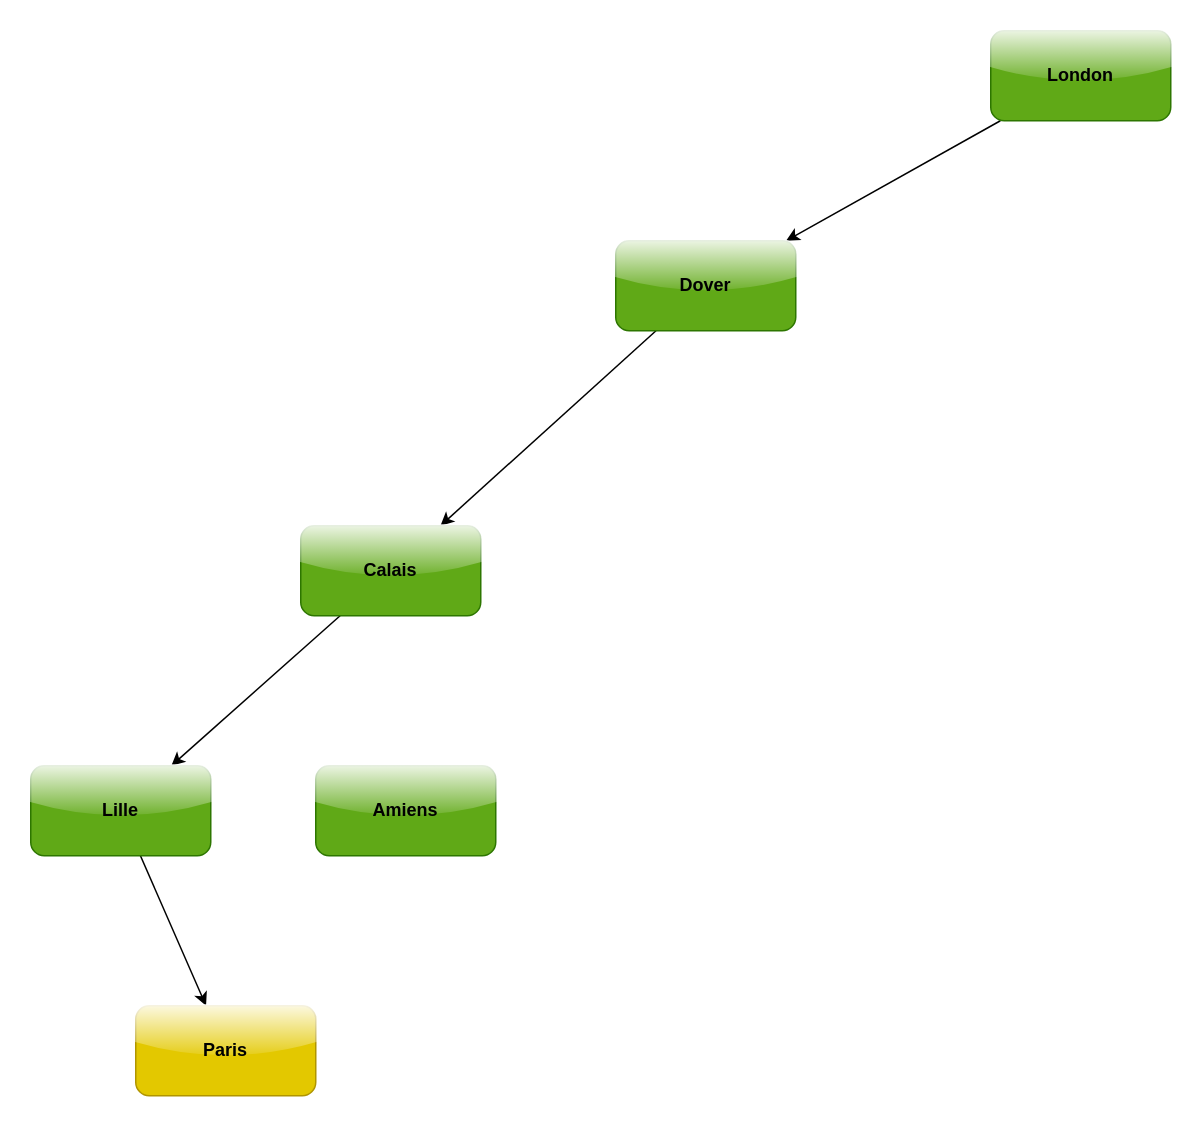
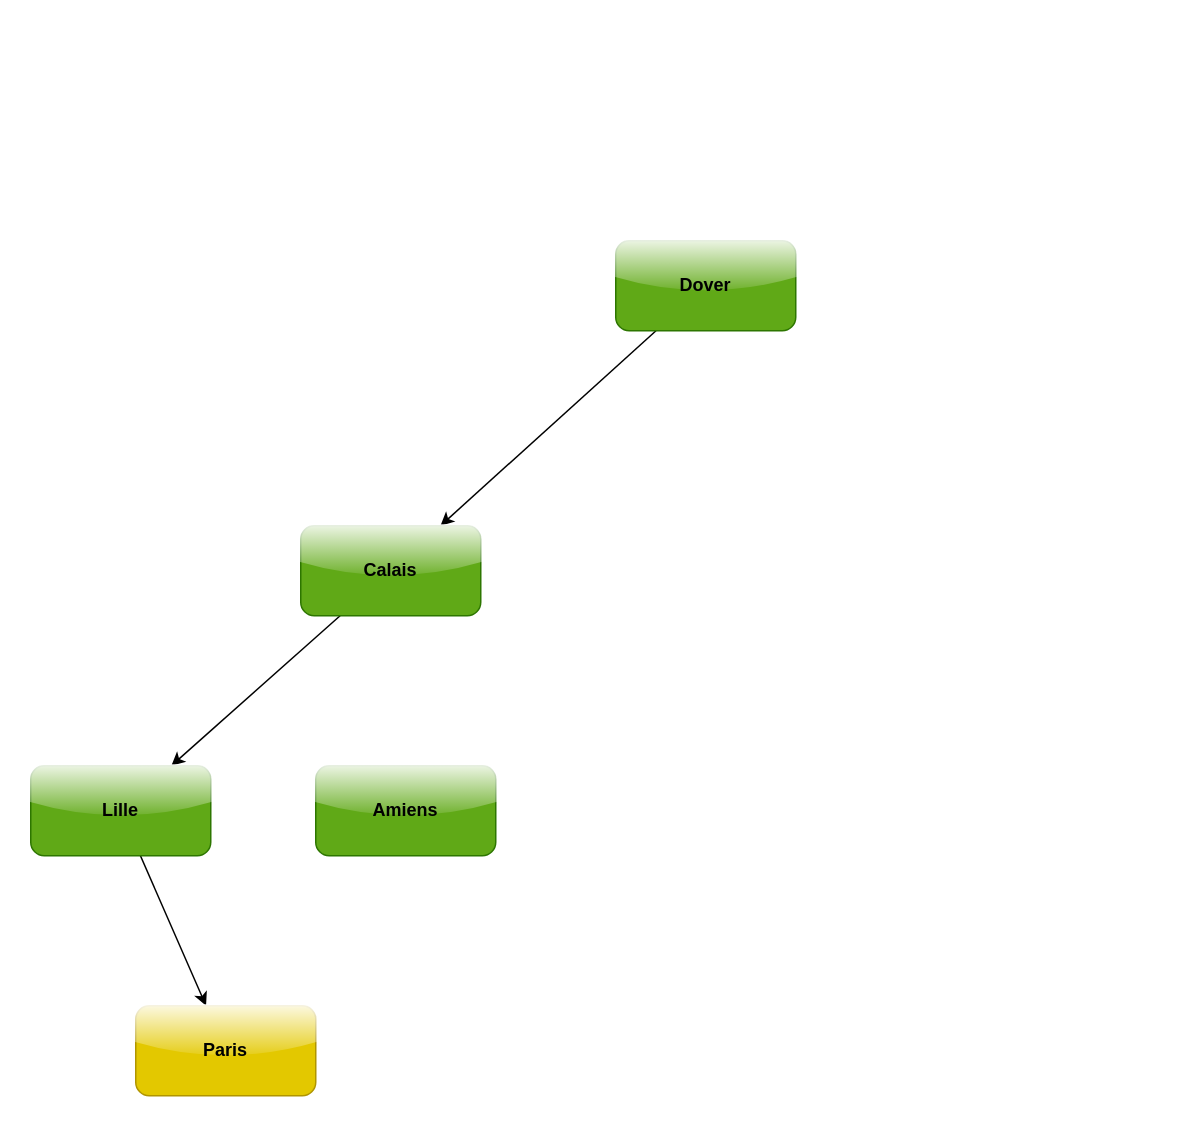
(1081, 76) -> none
(897, 178) -> none
